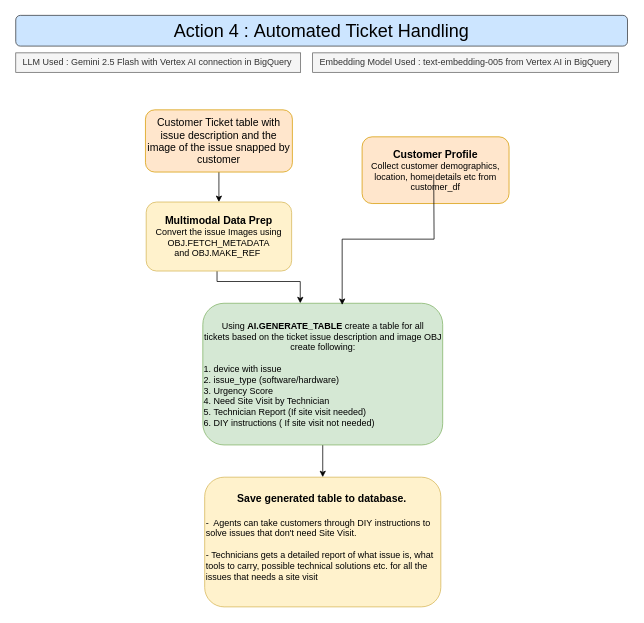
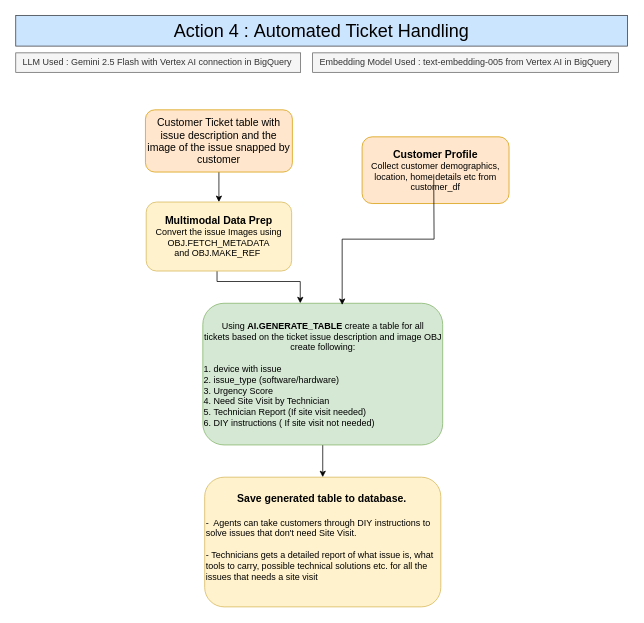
(321, 31) -> (321, 31)
